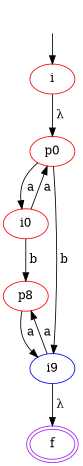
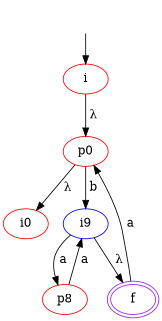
(29, 188) -> (66, 188)
(38, 192) -> (121, 225)
(26, 256) -> none
